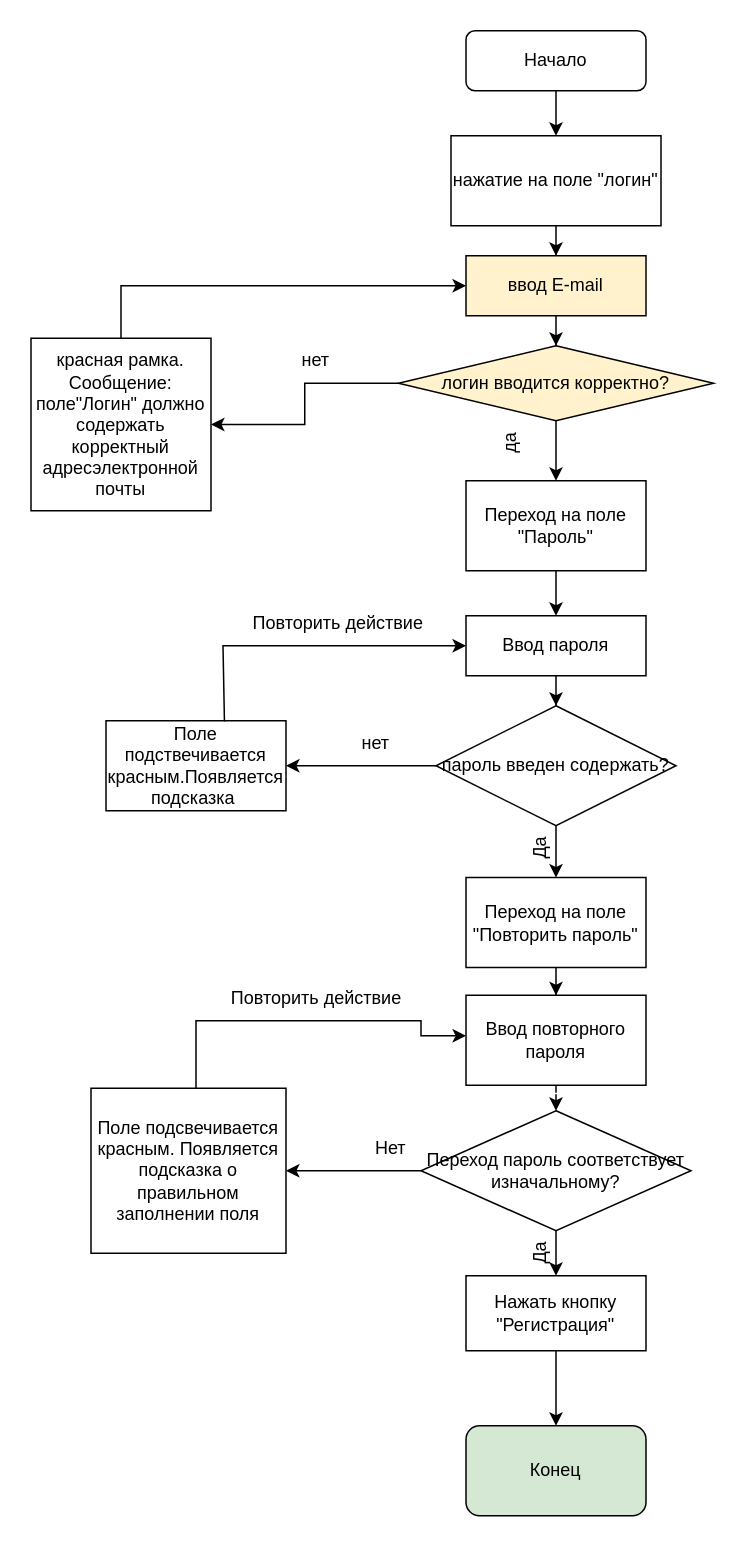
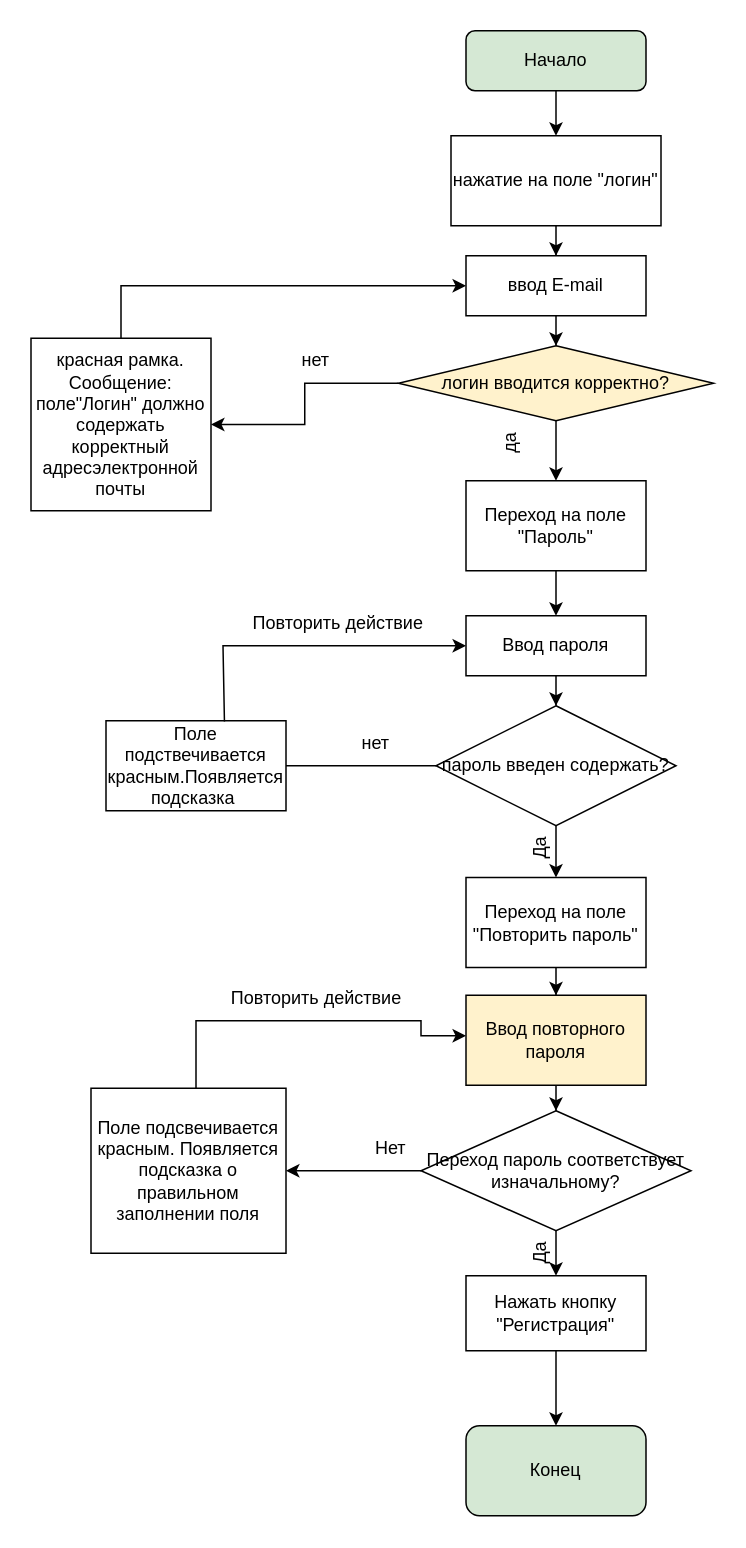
(556, 61) -> (556, 61)
(556, 286) -> (556, 286)
(297, 766) -> (293, 766)
(556, 1040) -> (556, 1040)
(556, 1093) -> (556, 1093)
